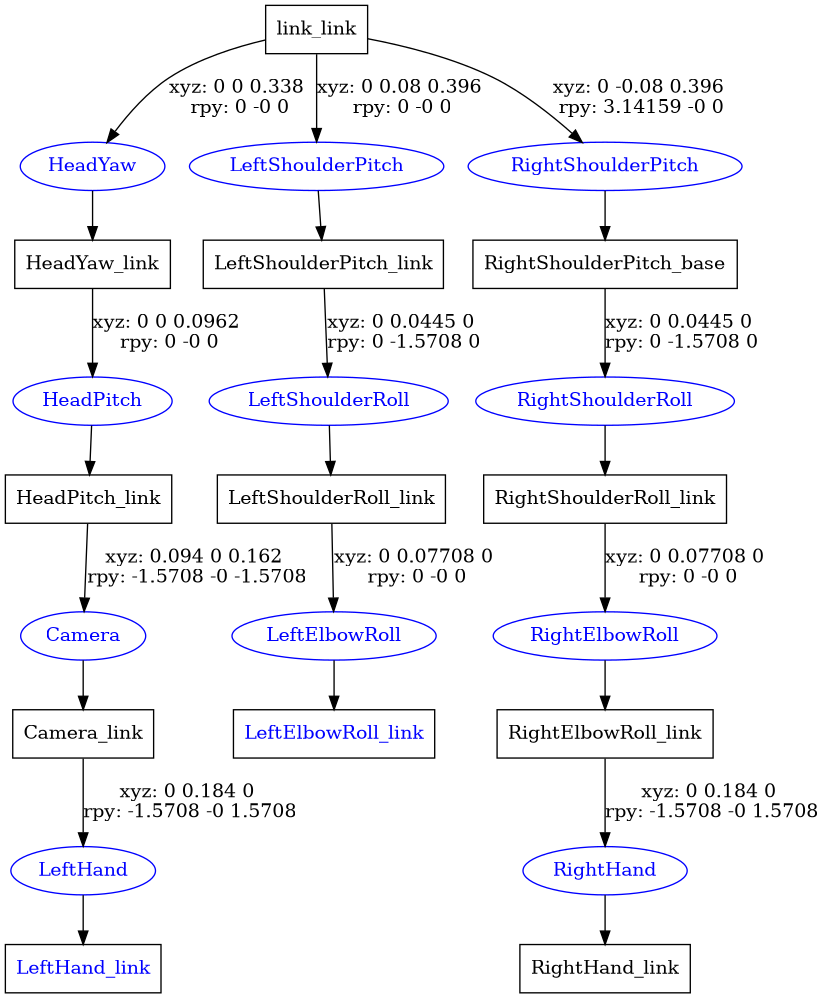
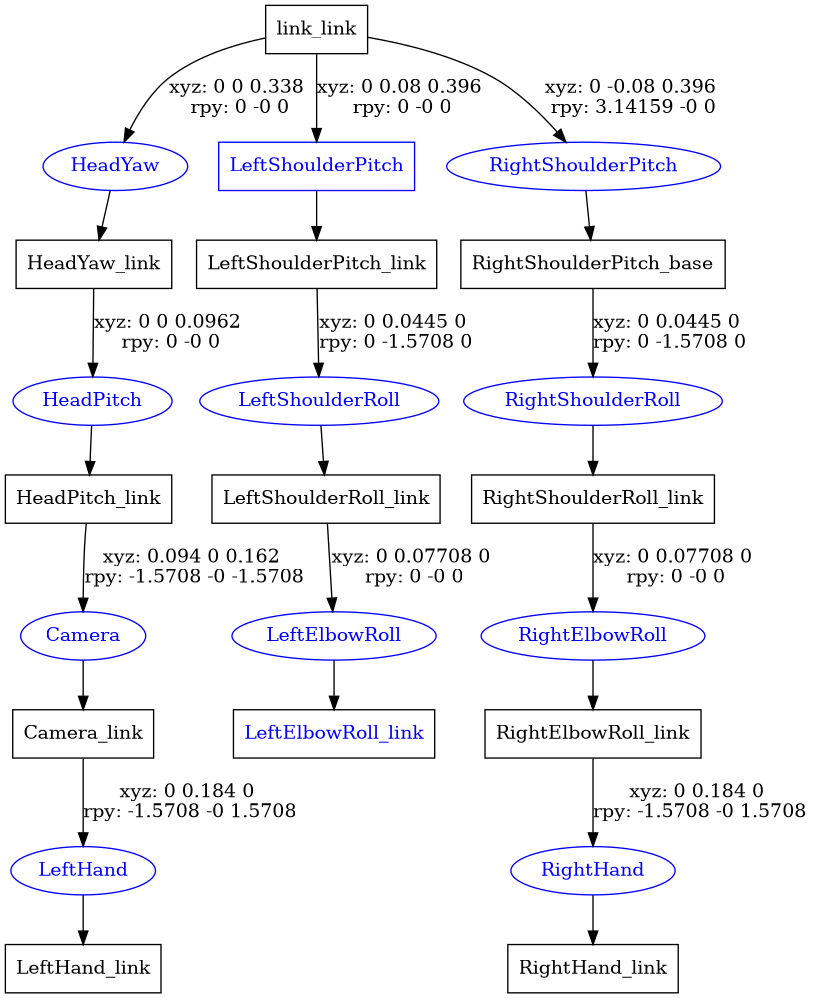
(317, 166) -> (317, 166)
(83, 969) -> (83, 969)
